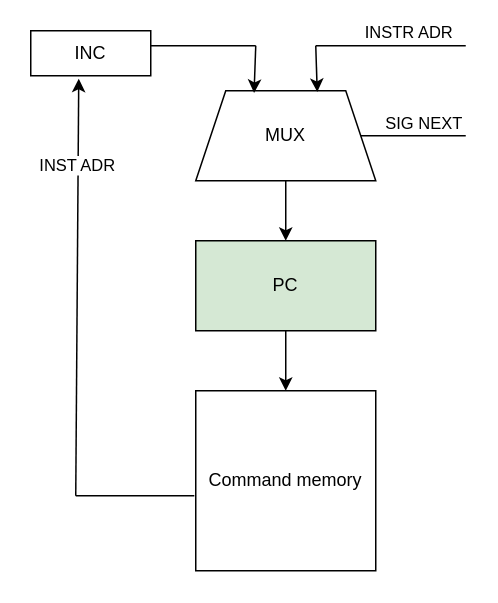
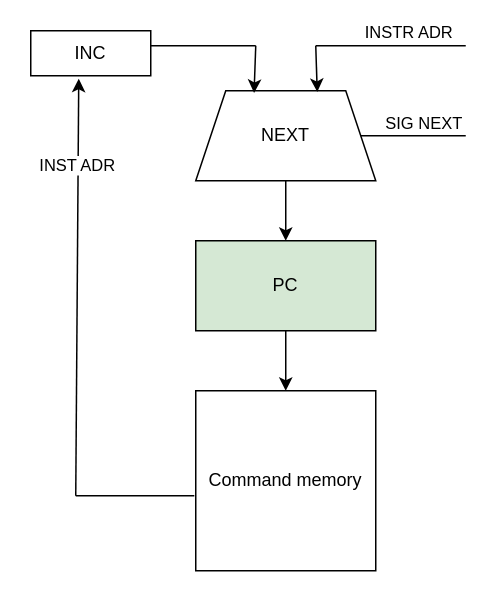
(286, 136) -> (286, 136)
